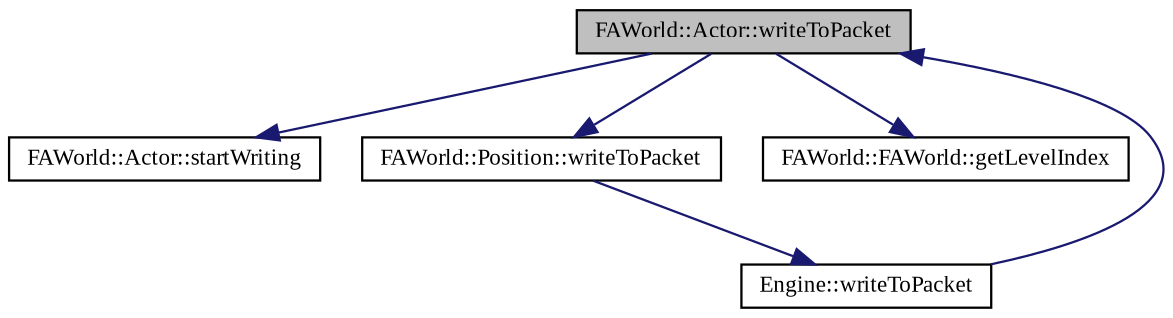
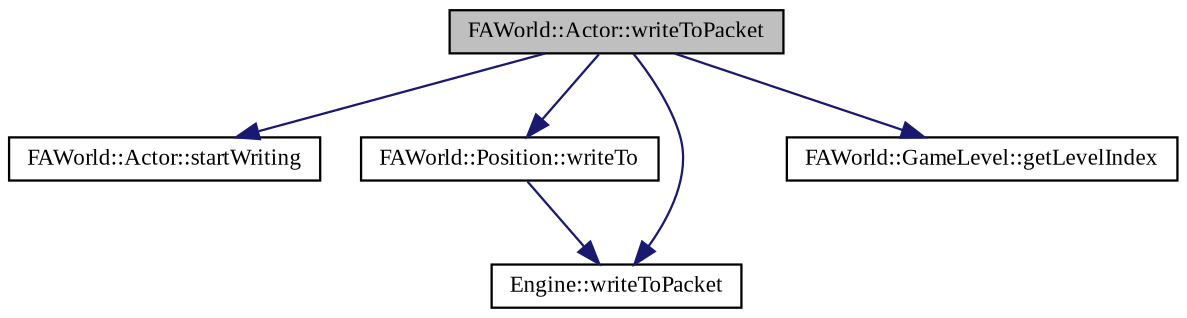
(1150, 136) -> (682, 147)
(542, 159) -> (510, 159)
(946, 159) -> (982, 159)
